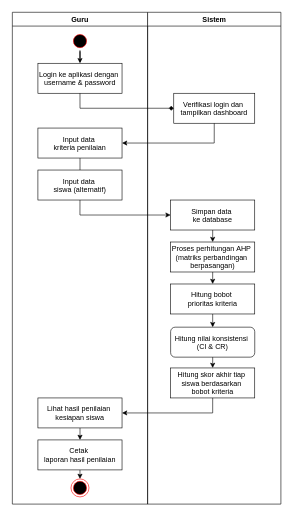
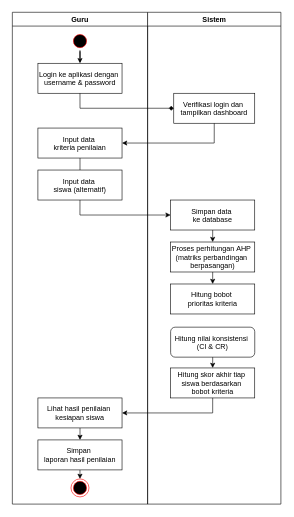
(213, 324) -> none
(80, 451) -> (80, 451)
